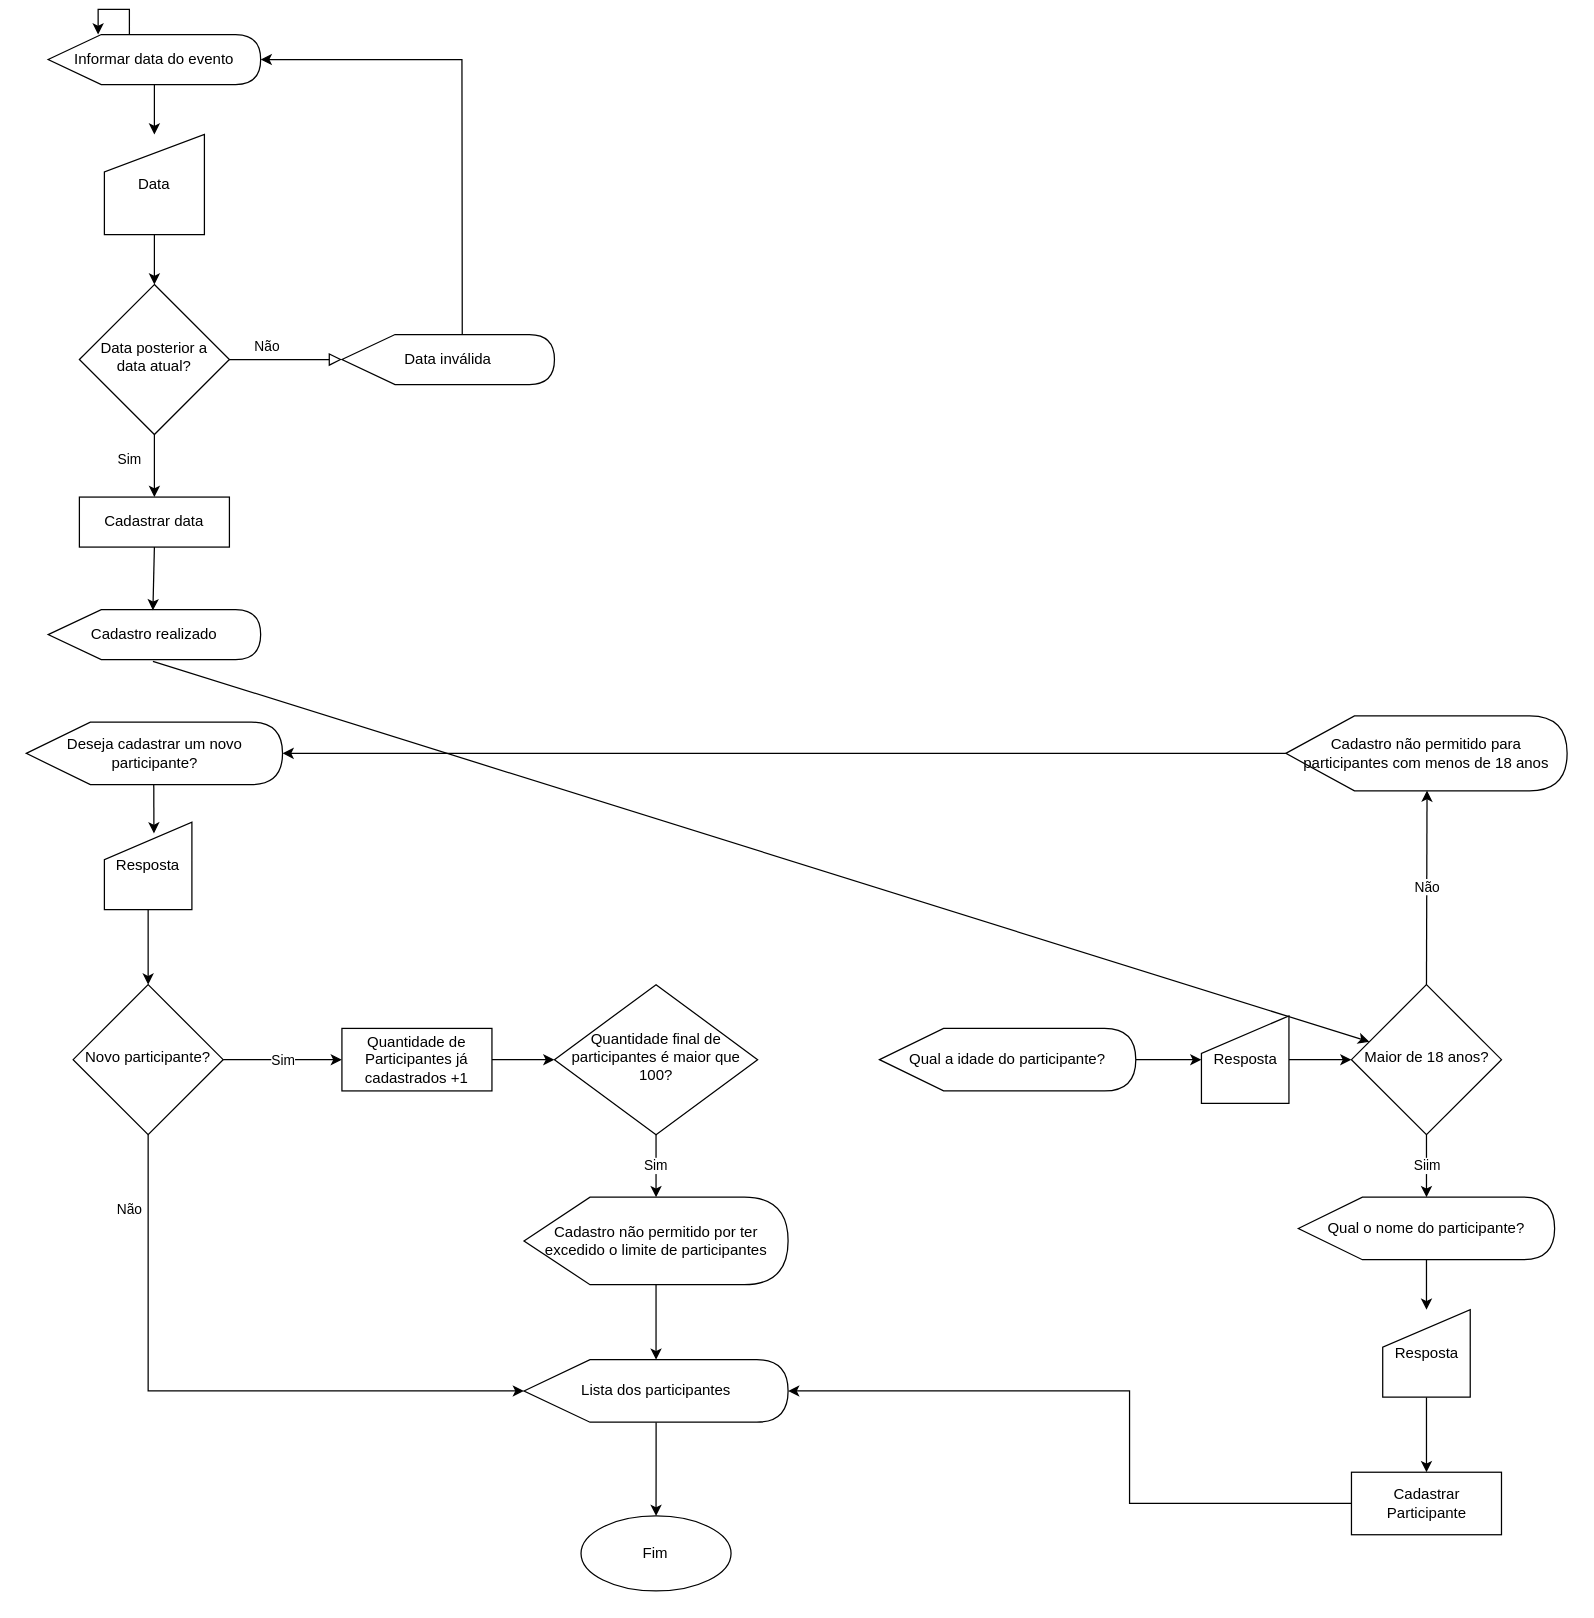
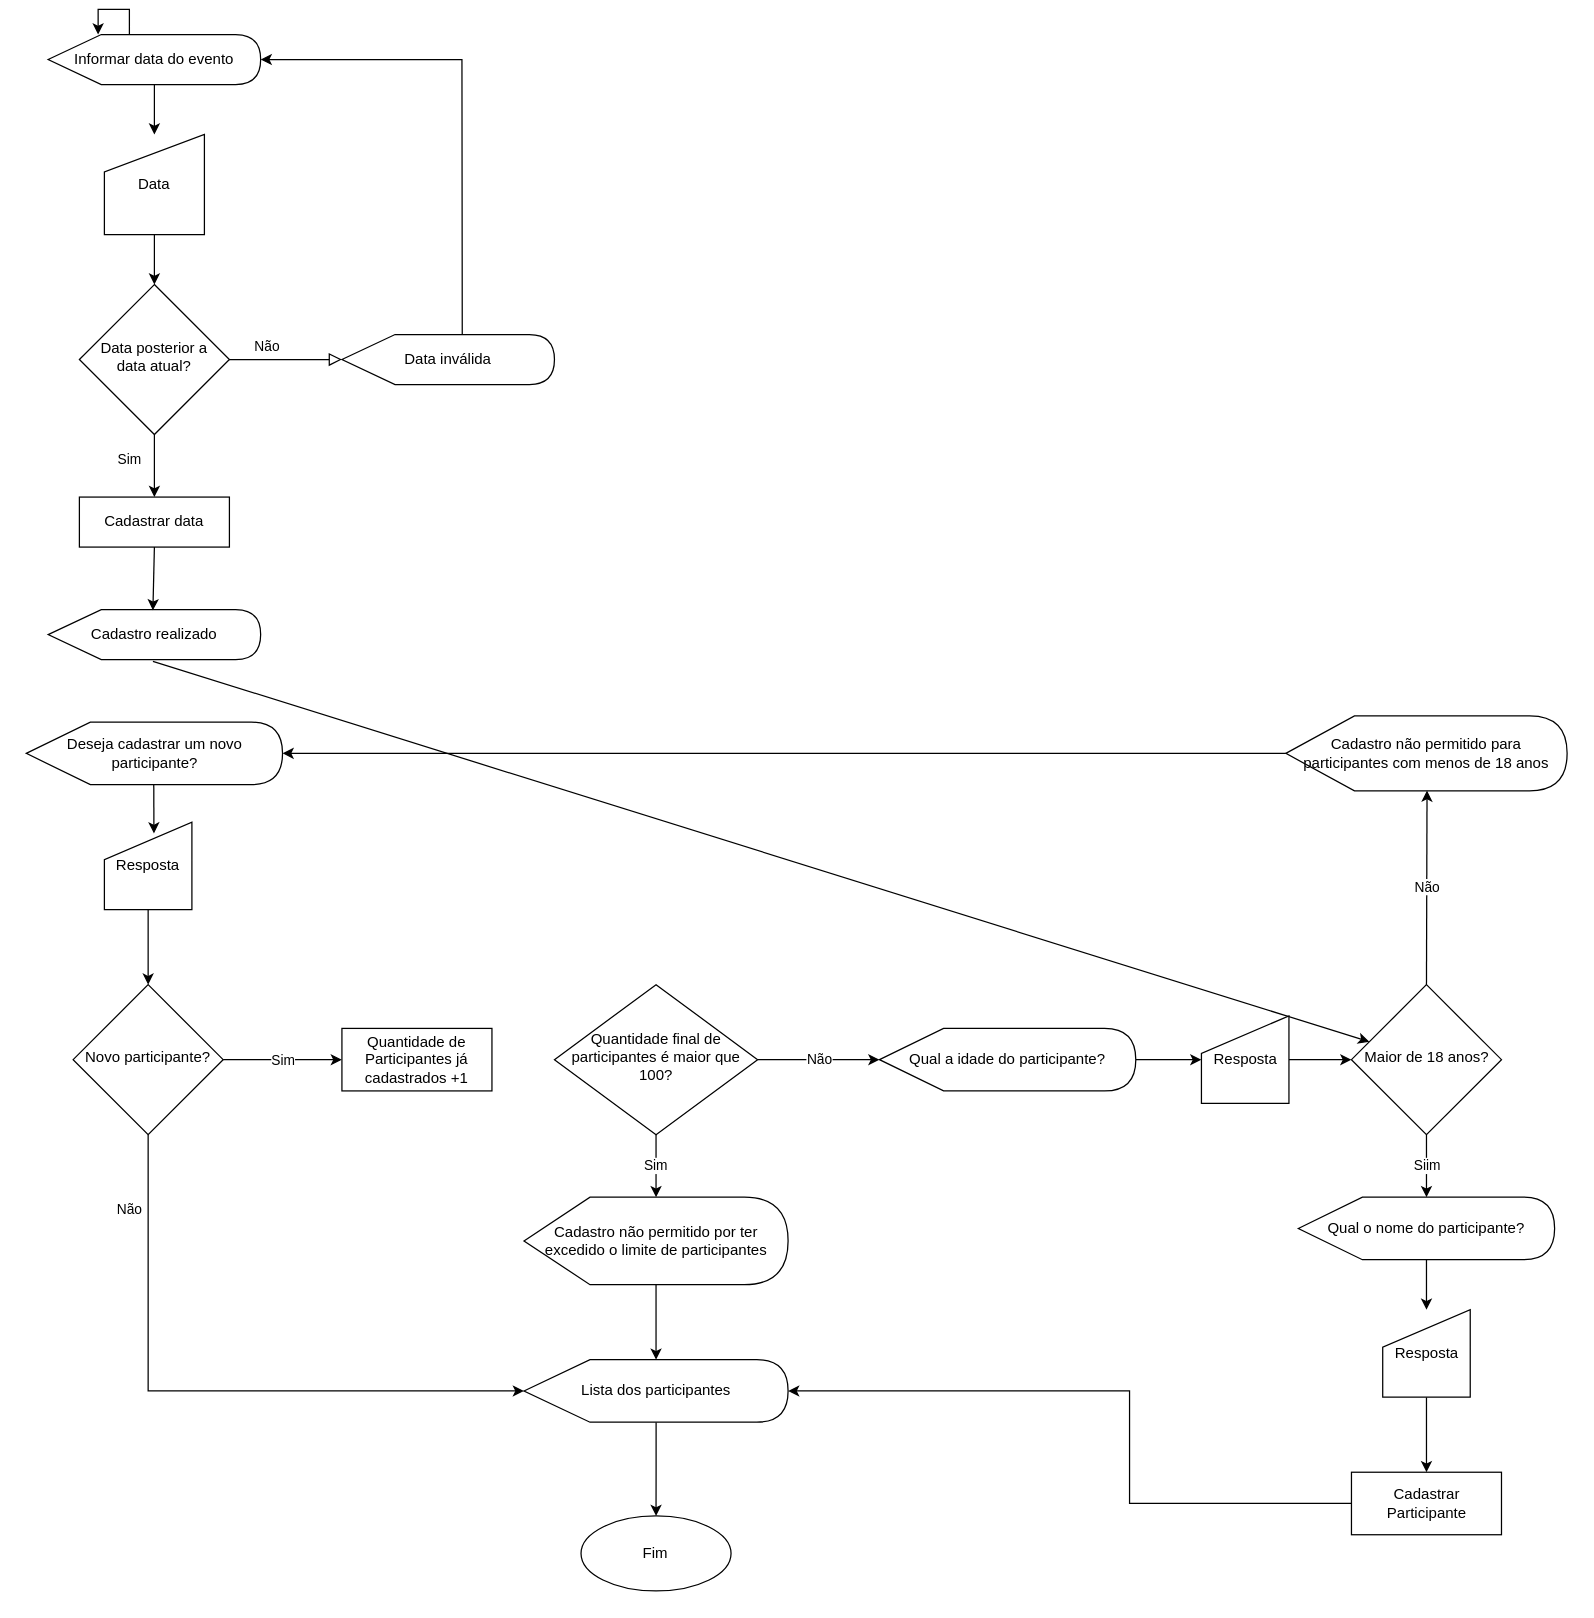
(519, 1059) -> none
none -> (814, 1059)
